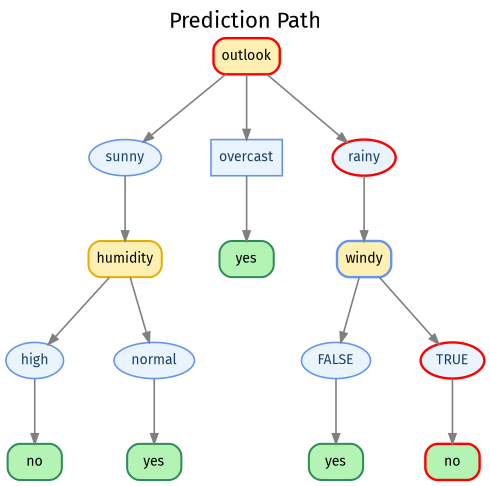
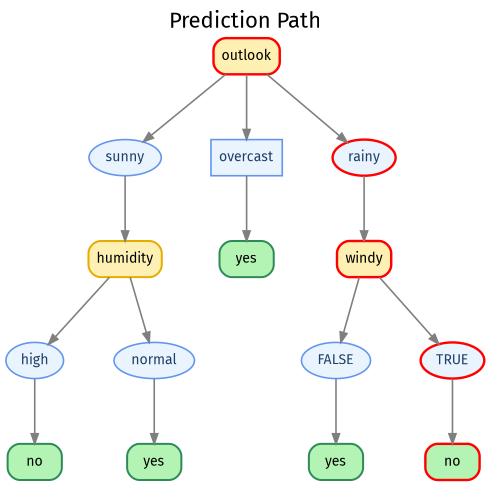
(364, 259) -> (364, 259)
